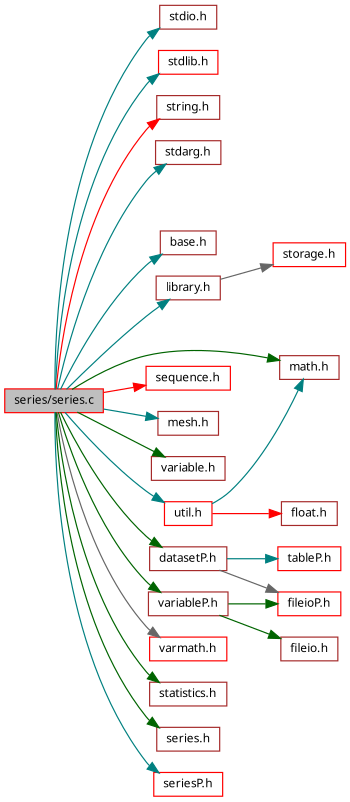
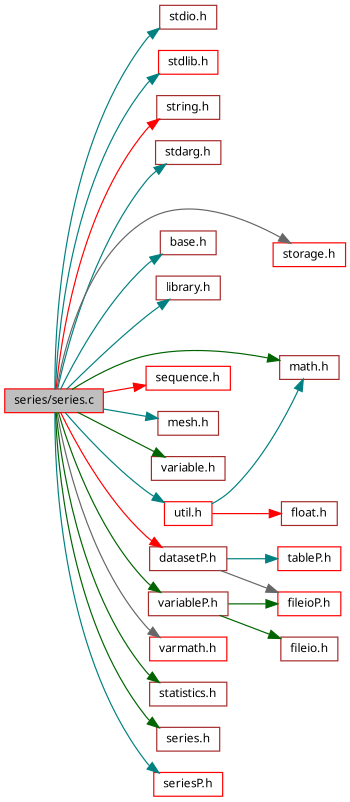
(241, 274) -> (124, 237)
(100, 481) -> (100, 481)
